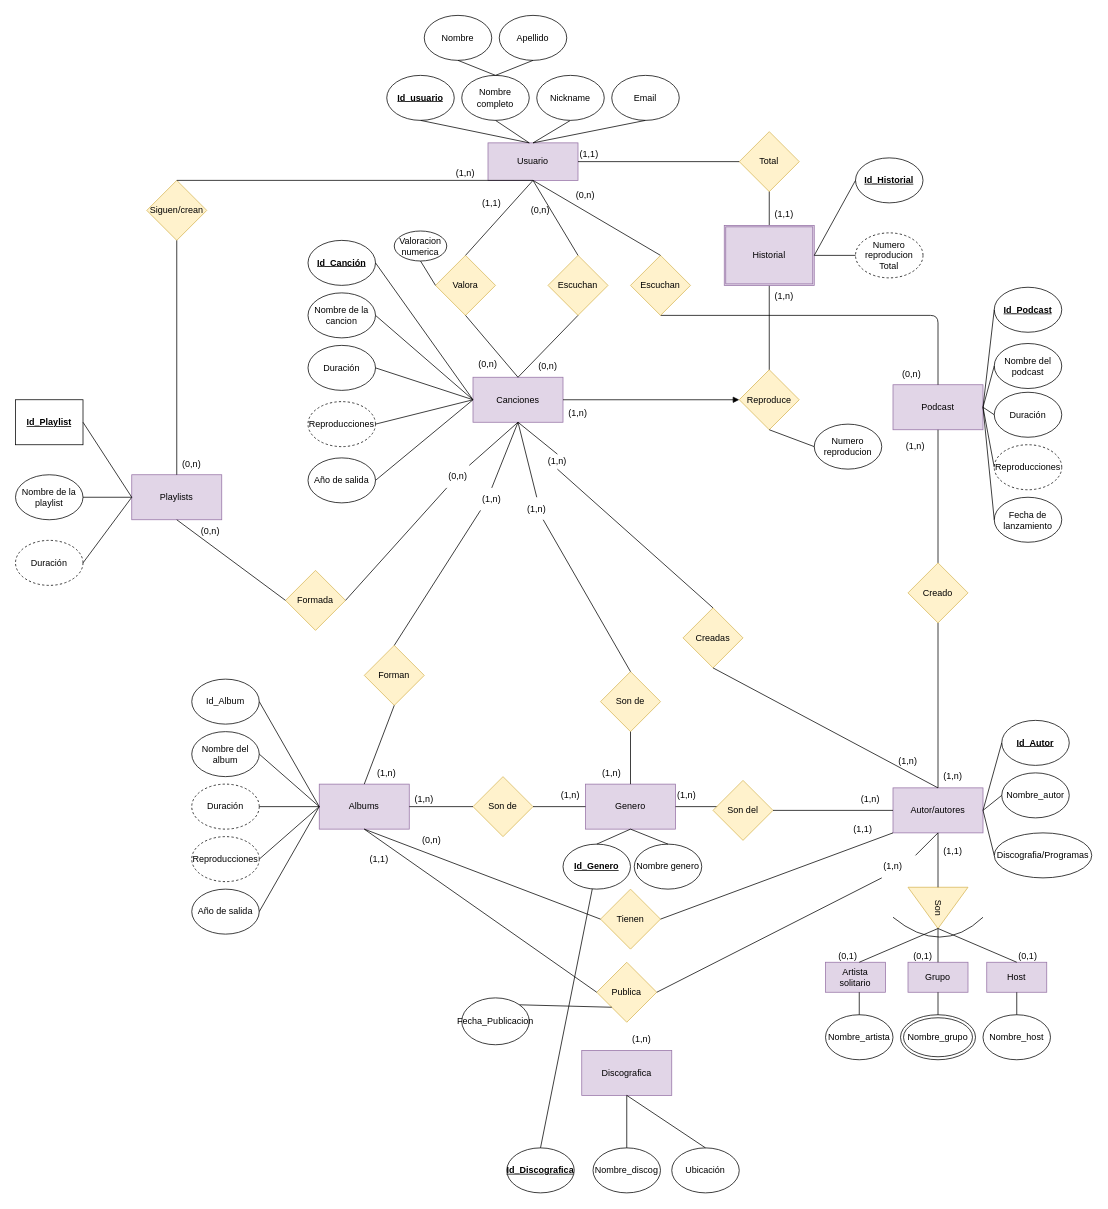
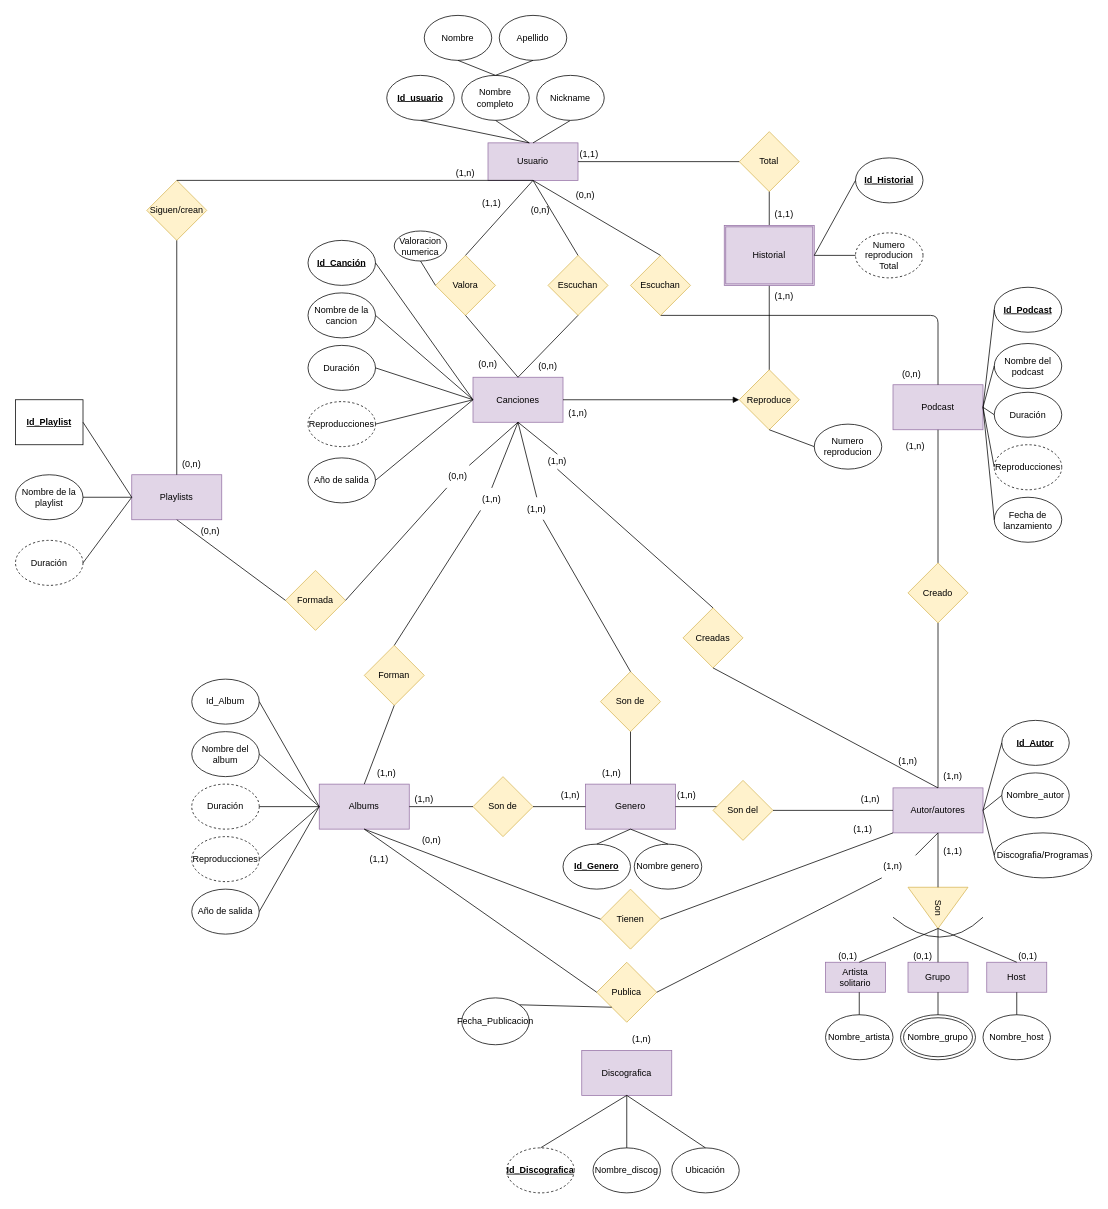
(645, 98) -> none
(589, 132) -> none
(566, 1018) -> (582, 1123)
(540, 1170) -> (540, 1170)
